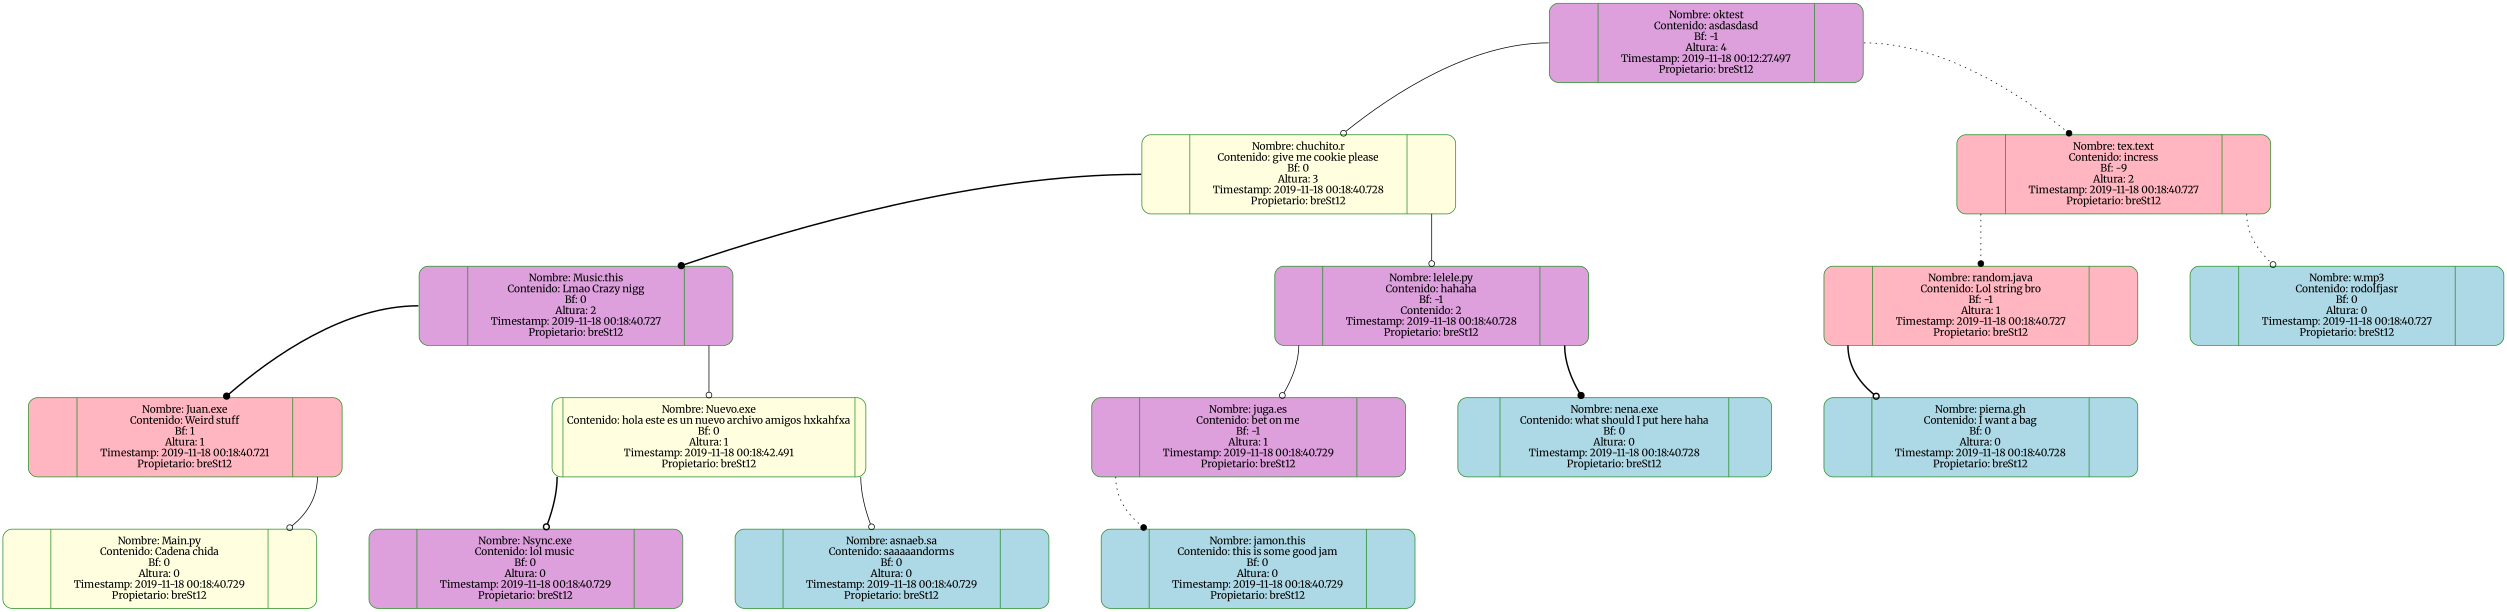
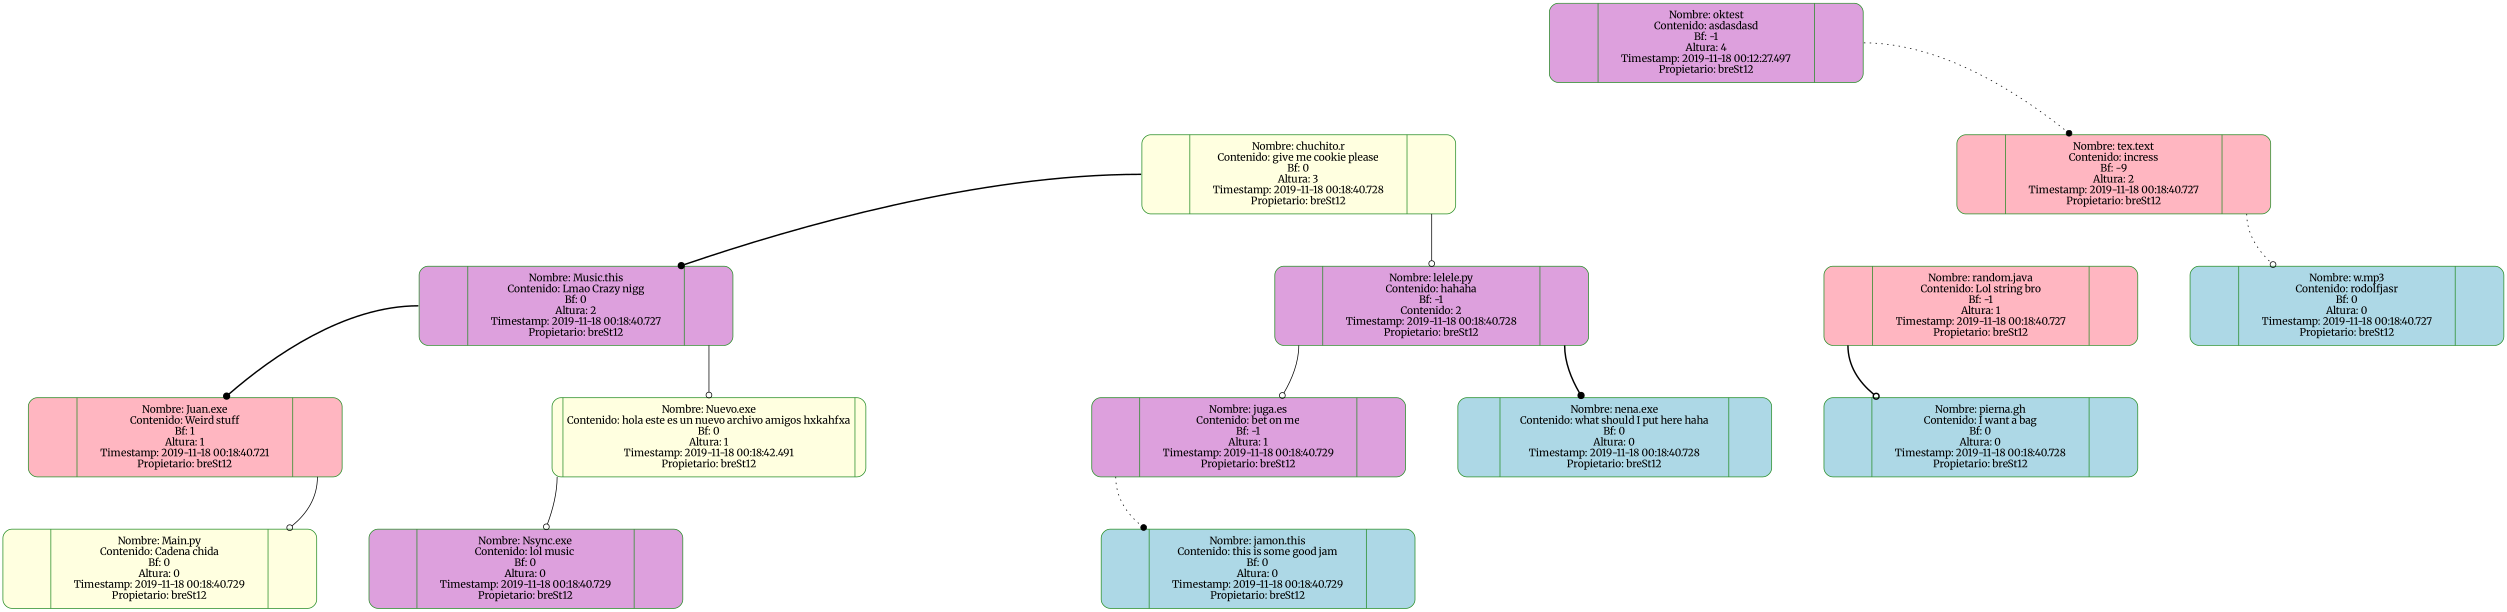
(1441, 71) -> none
(1981, 237) -> none
(554, 501) -> (554, 501)
(892, 569) -> none
